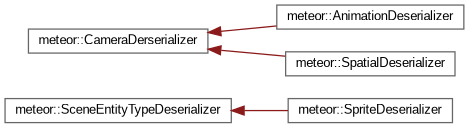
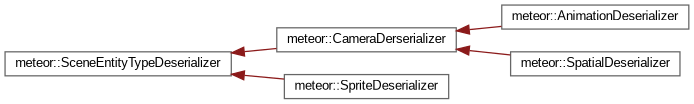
none -> (260, 50)
